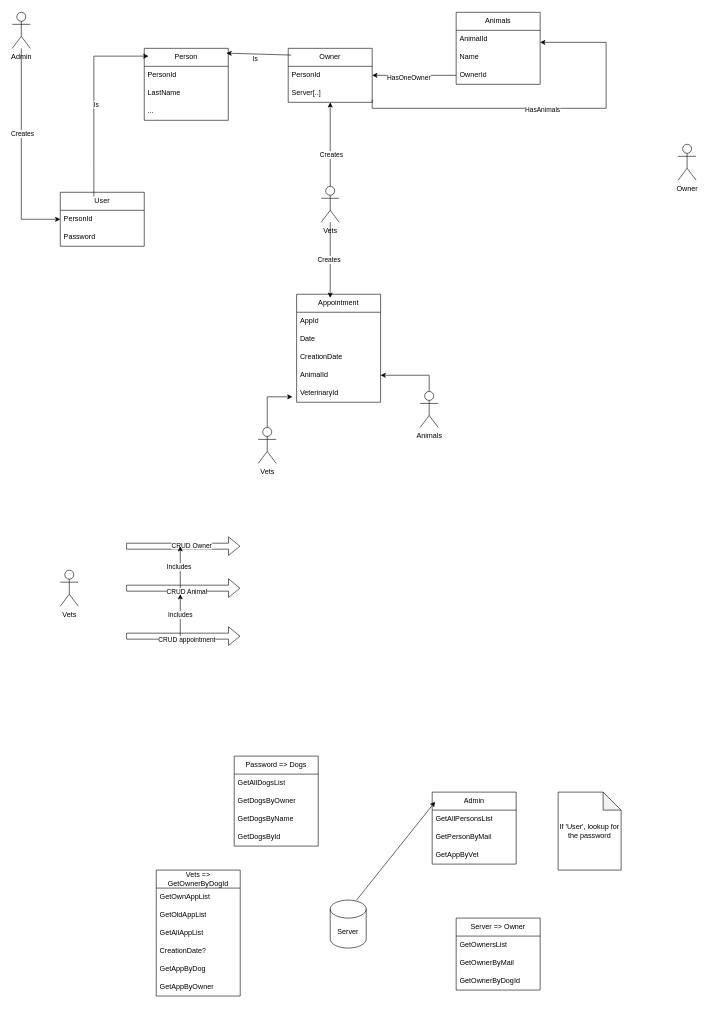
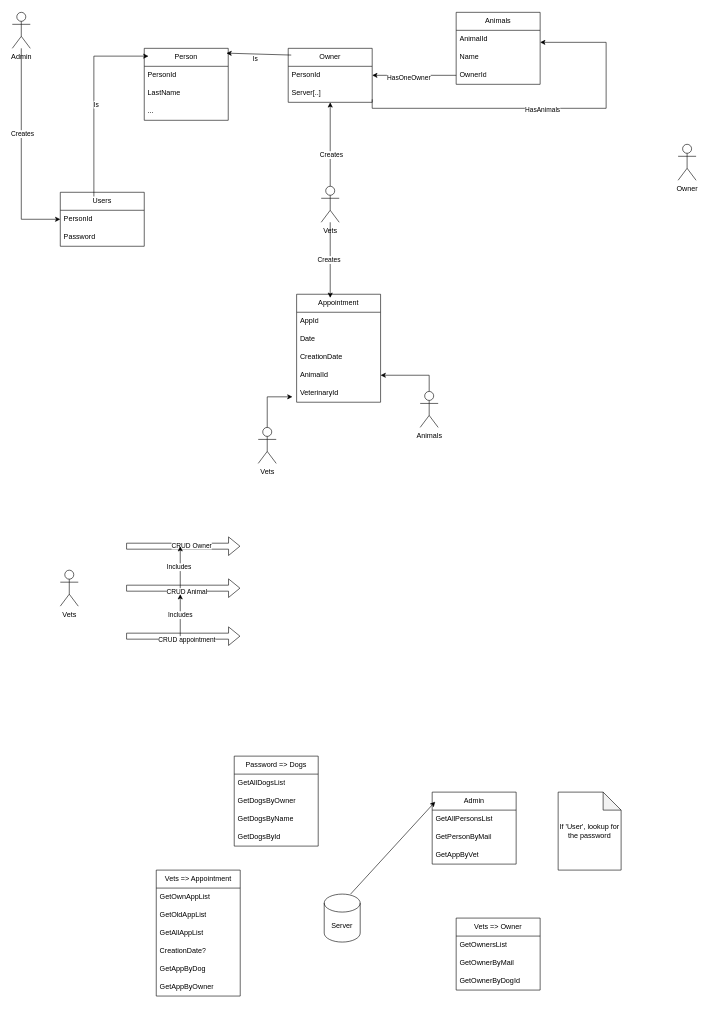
(102, 201) -> (102, 201)
(198, 879) -> (198, 879)
(348, 924) -> (342, 918)
(498, 927) -> (498, 927)
